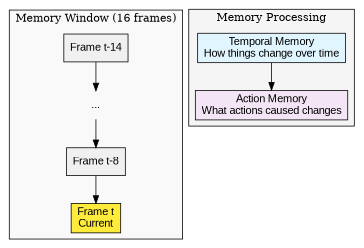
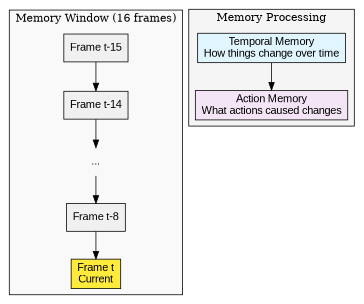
none -> (96, 48)
